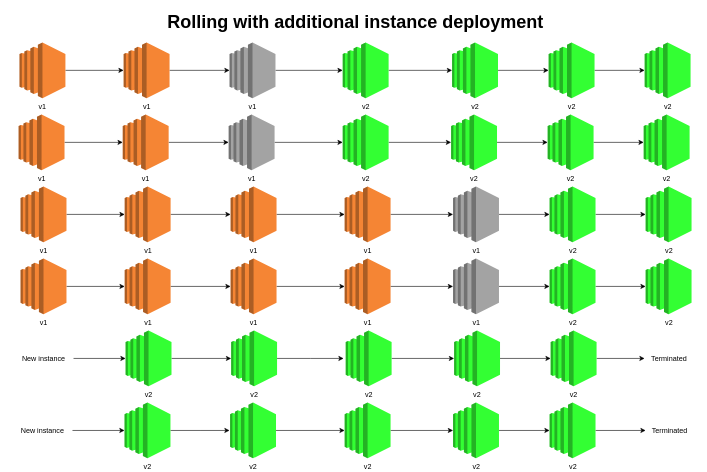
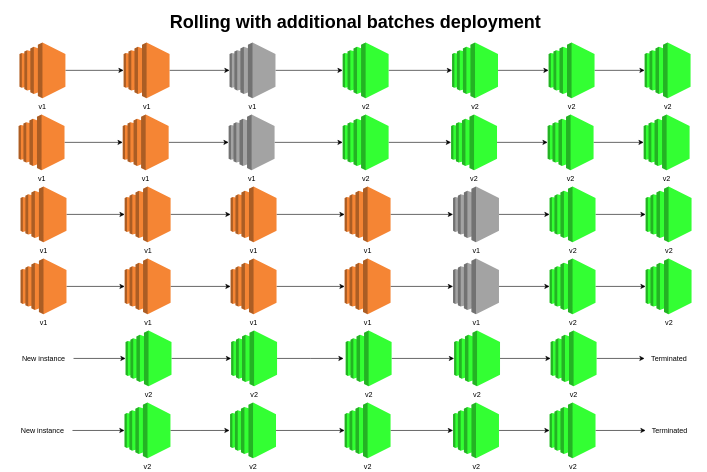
(356, 21) -> (356, 21)
